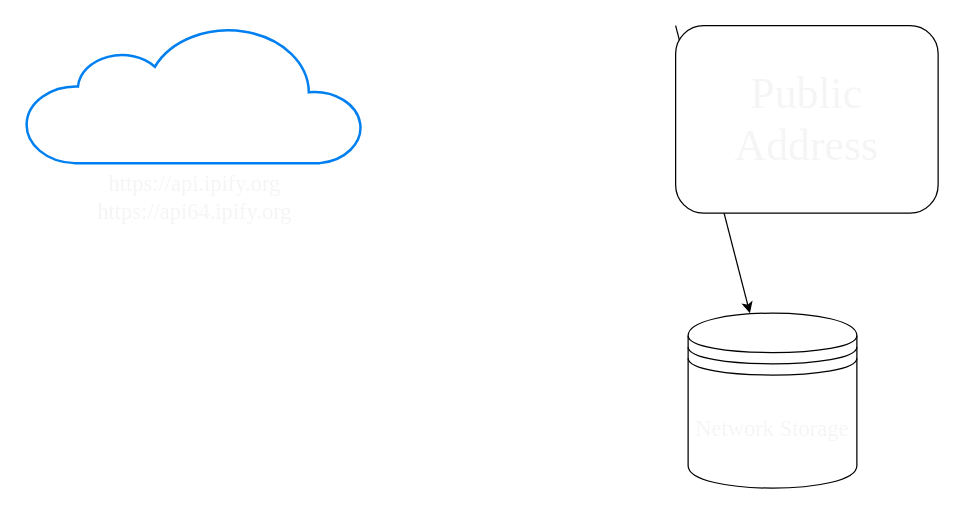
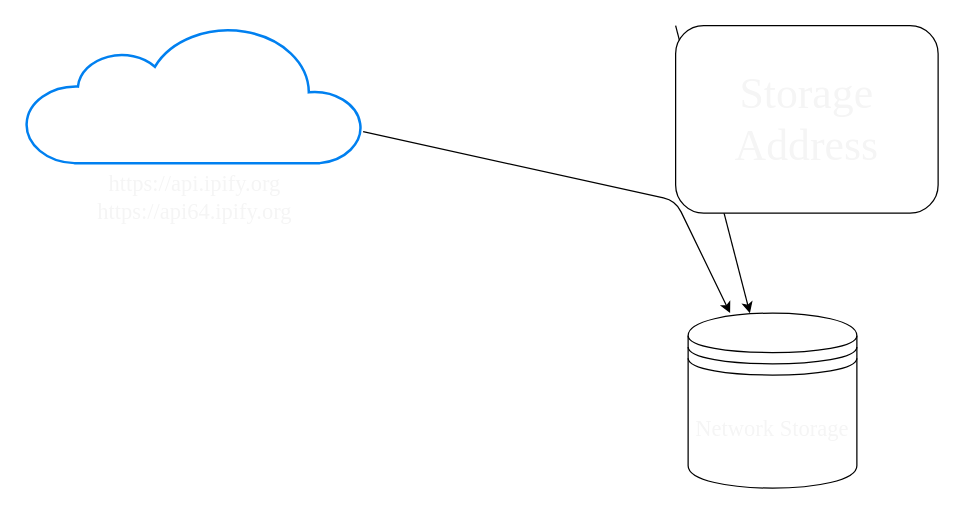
(807, 119) -> (807, 119)
none -> (573, 178)
